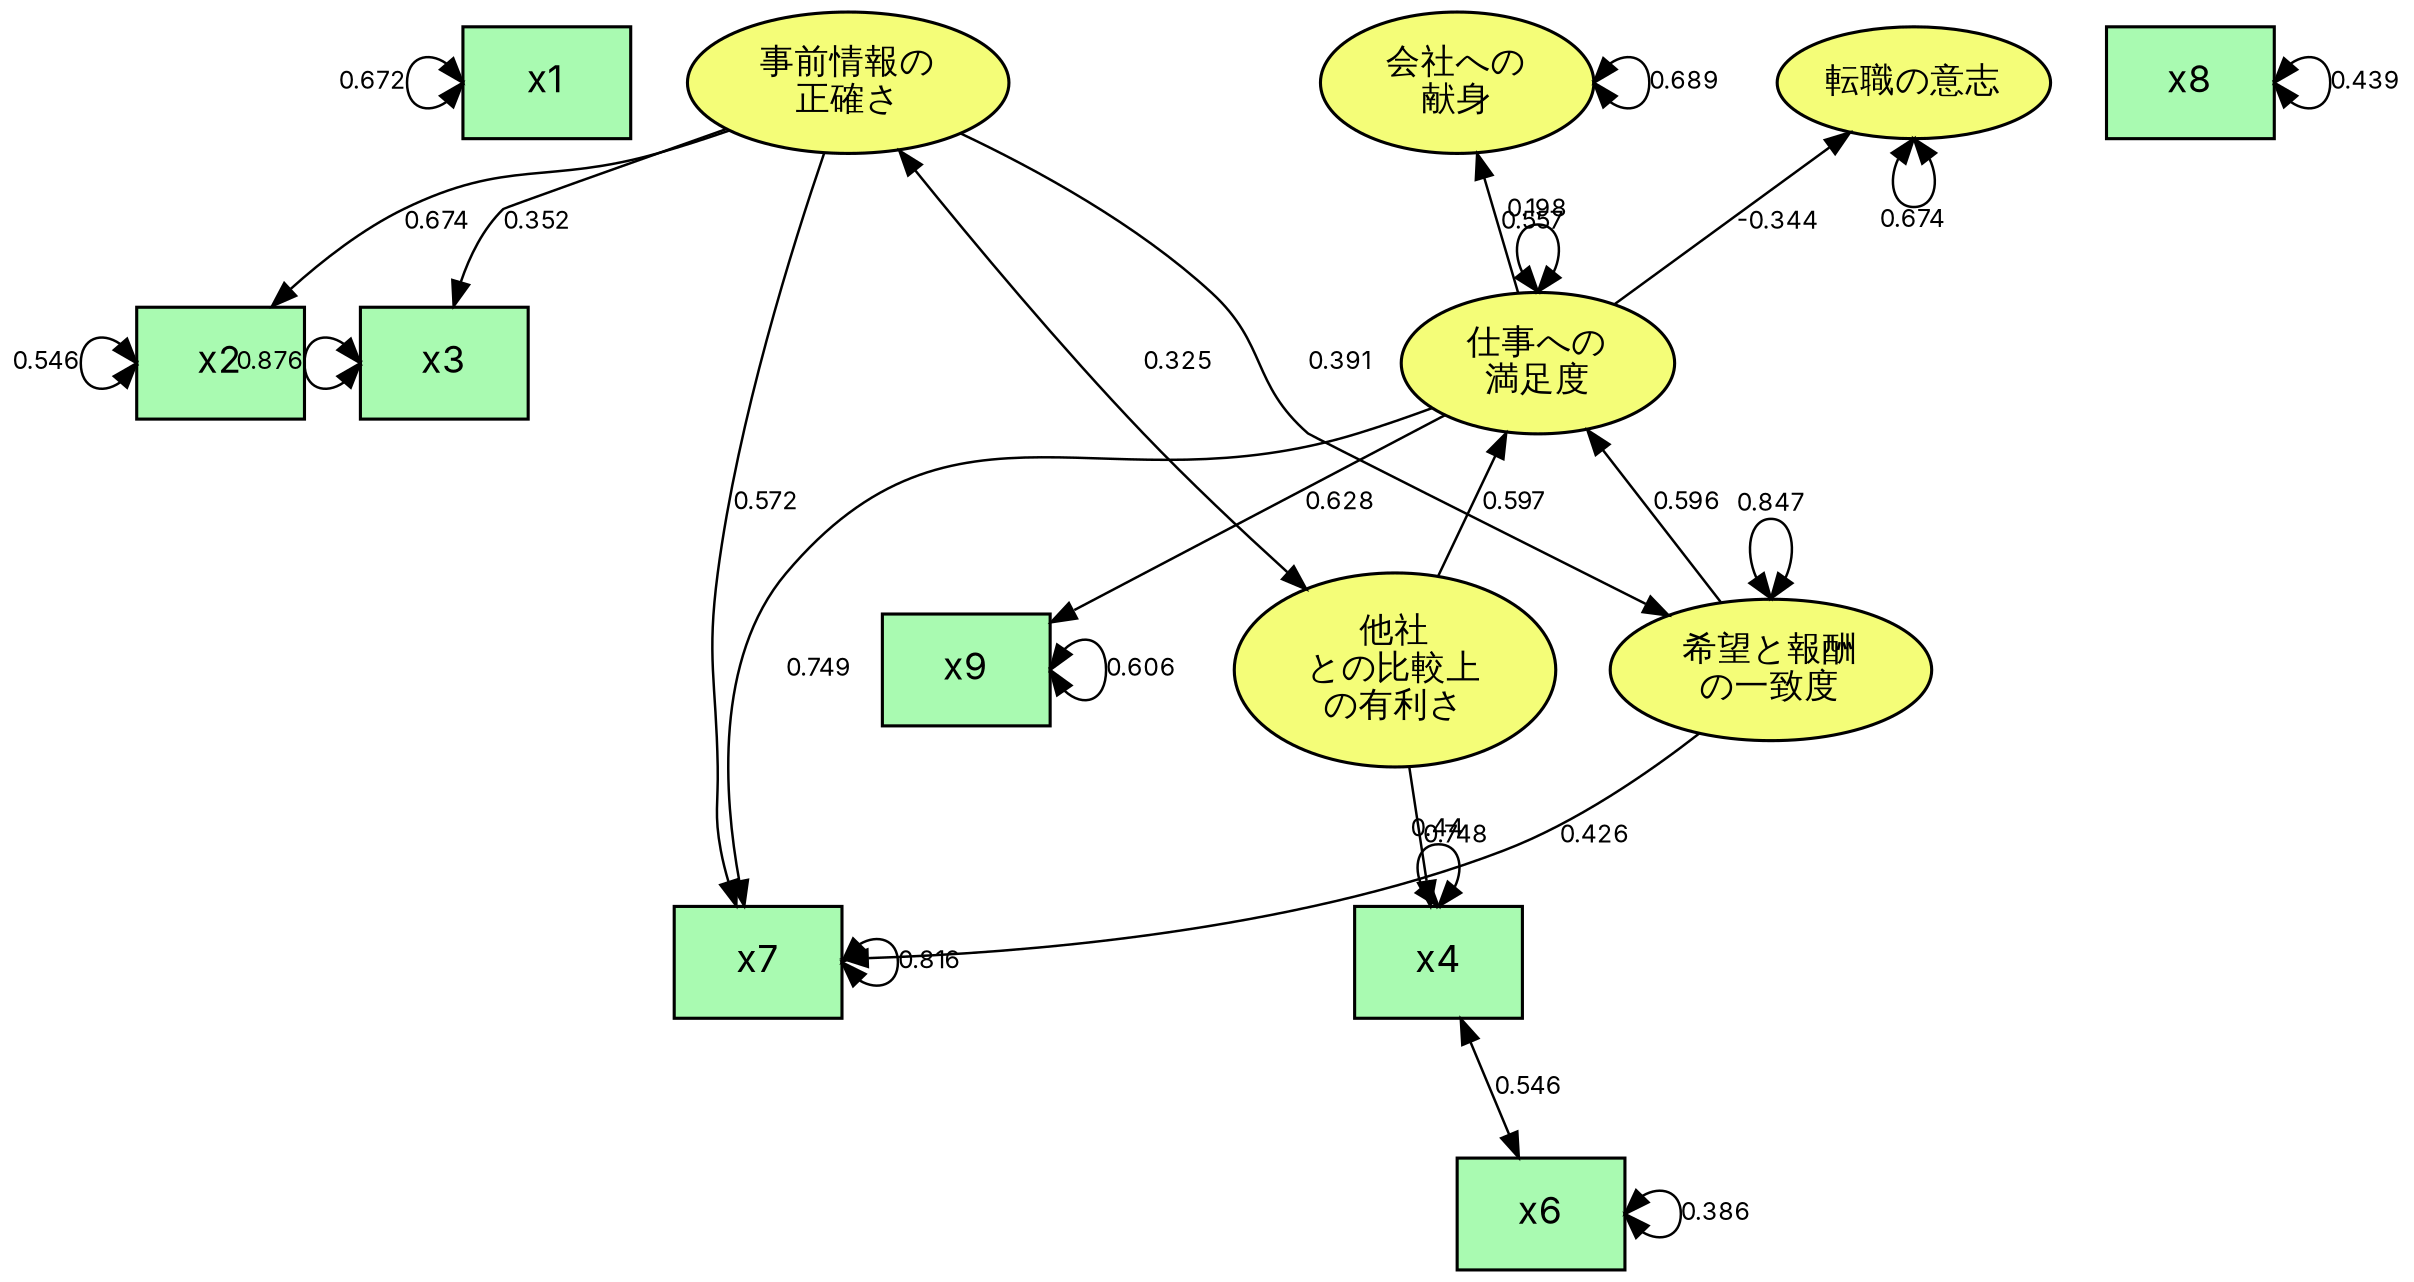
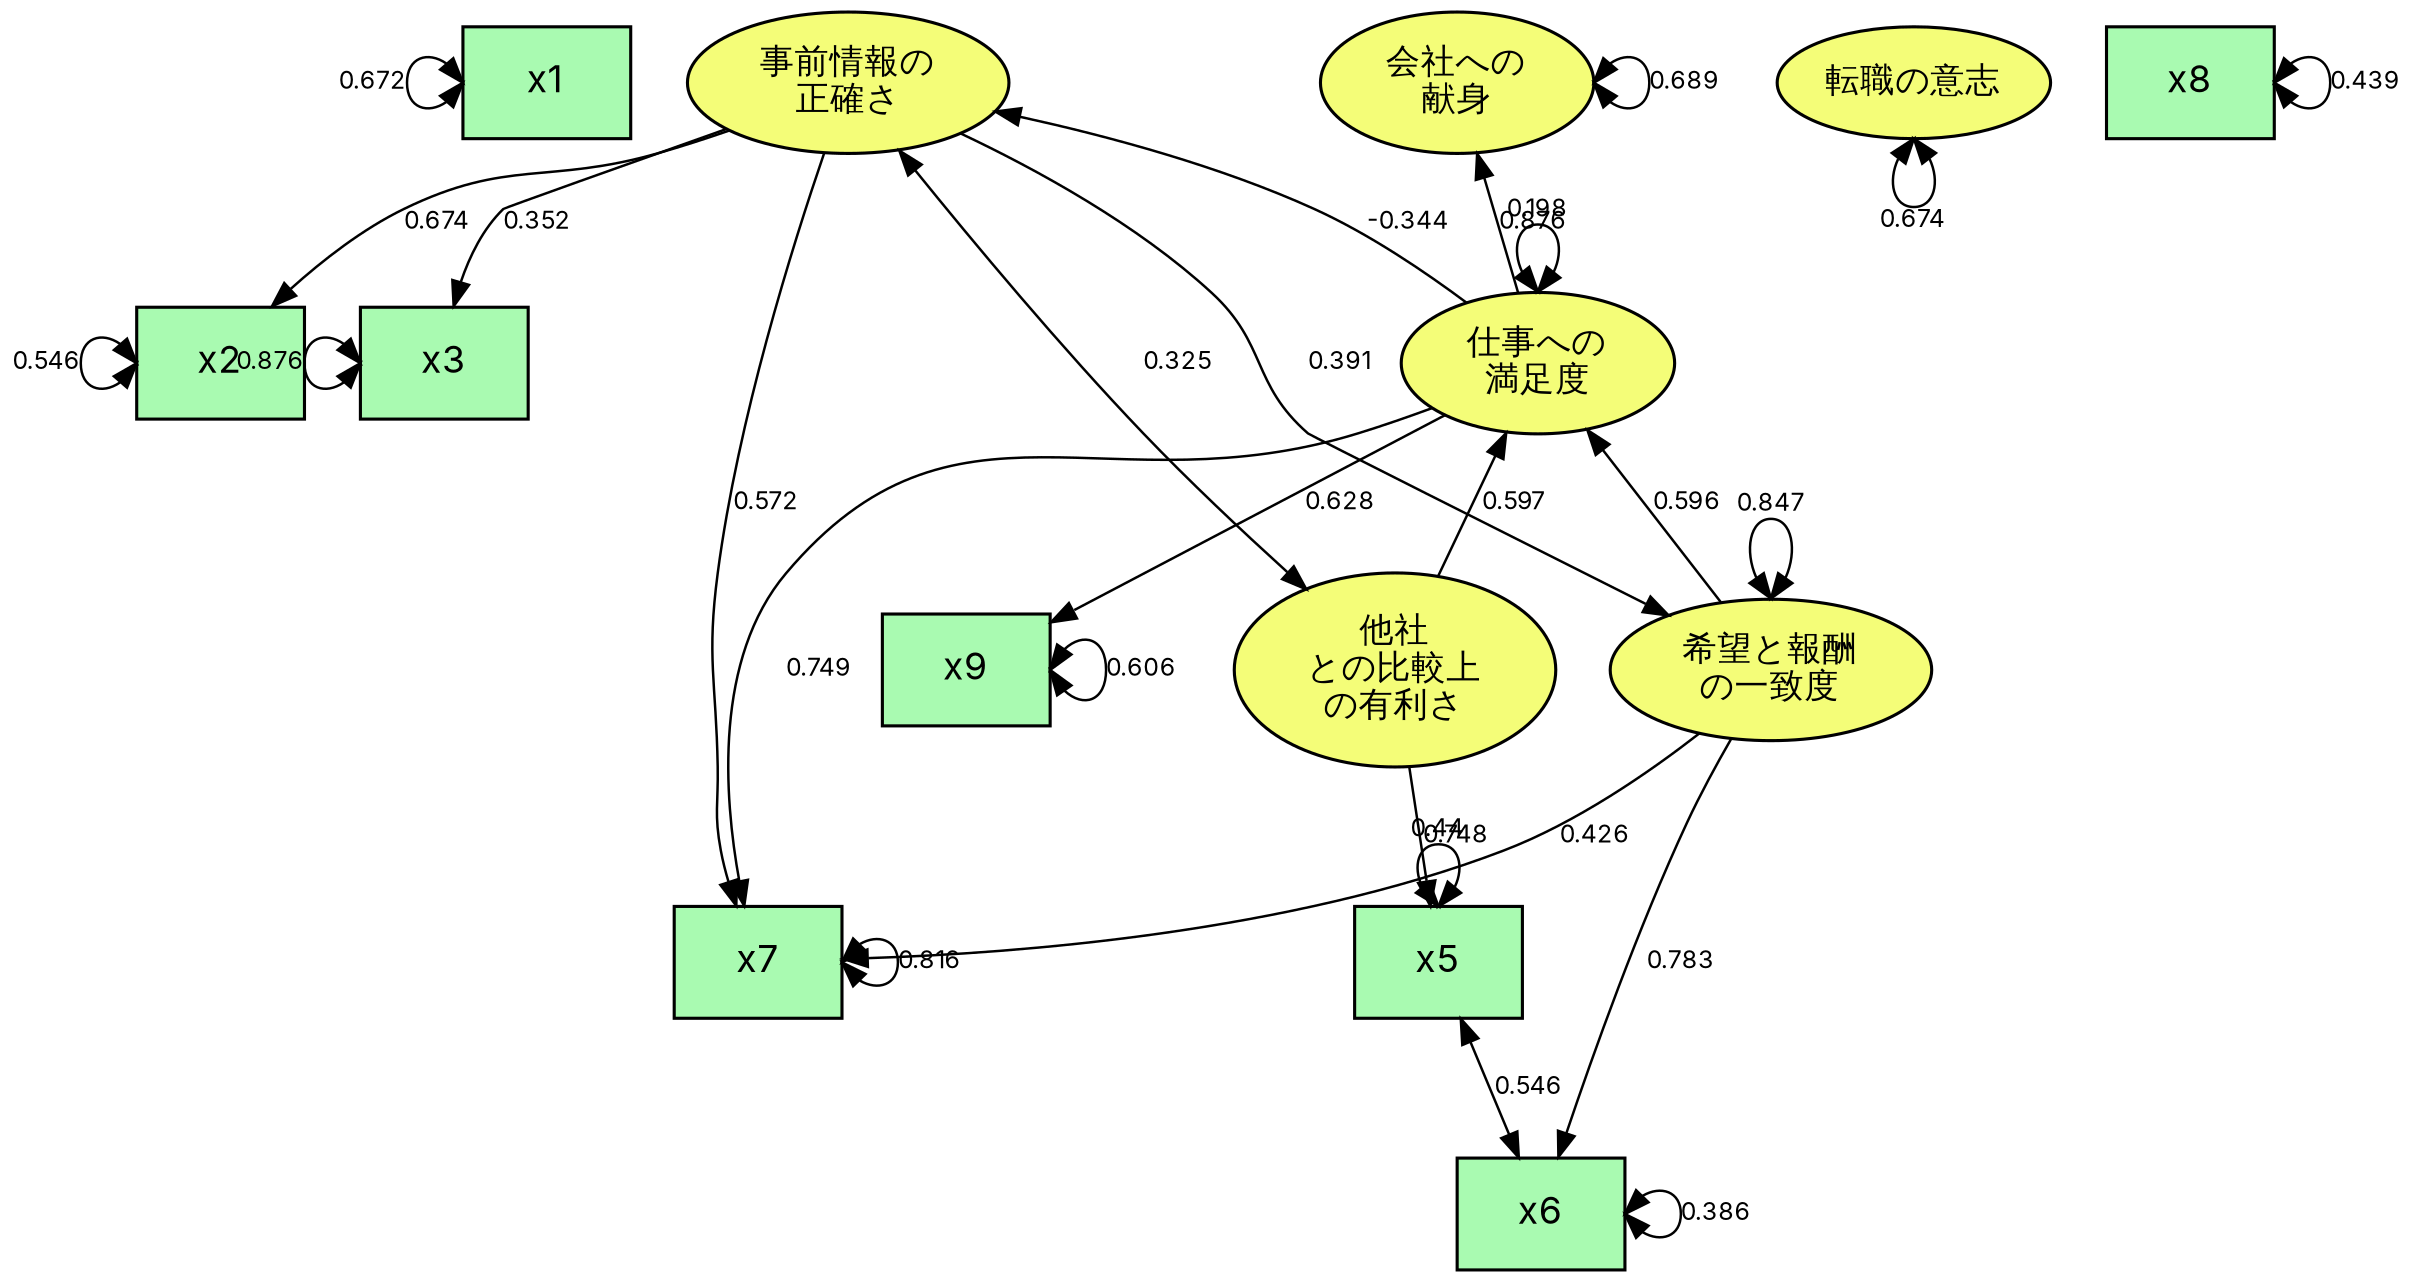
(1533, 223) -> (1533, 223)
(1722, 226) -> (1255, 184)
none -> (1640, 932)
(1439, 962) -> (1439, 962)
